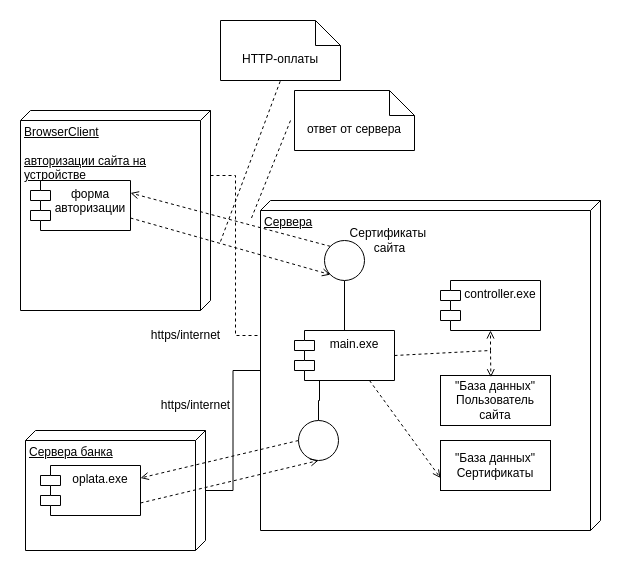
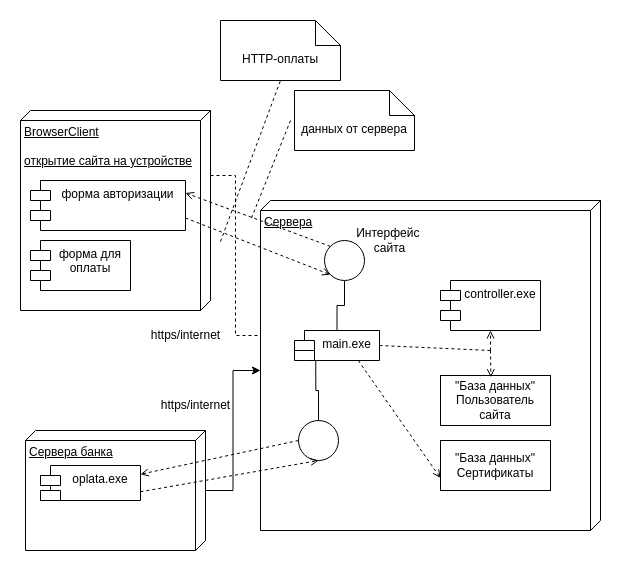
(355, 130) -> (355, 130)
(112, 147) -> (112, 147)
(81, 206) -> (108, 206)
(390, 241) -> (390, 241)
none -> (81, 266)
(345, 356) -> (337, 346)
(255, 371) -> (252, 371)
(91, 491) -> (91, 483)
